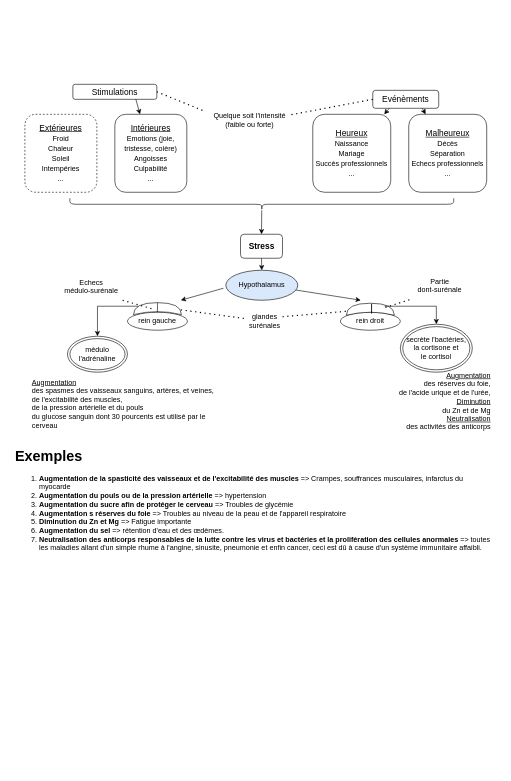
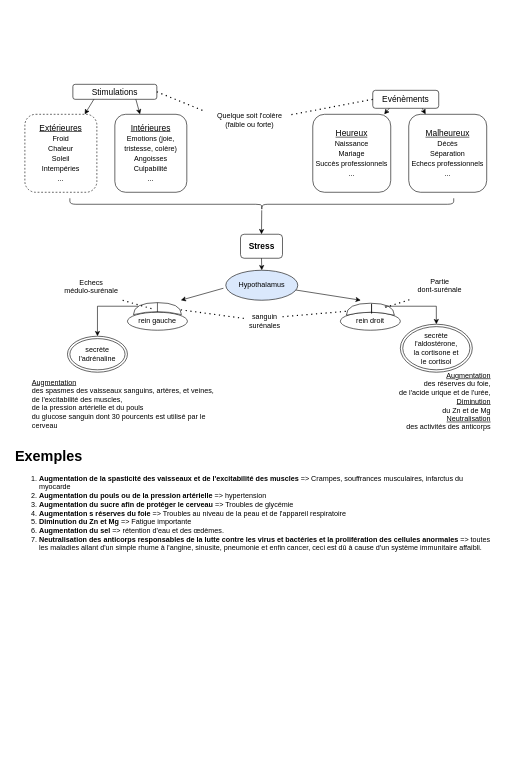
none -> (91, 105)
(250, 111) -> (250, 111)
(265, 321) -> (265, 321)
(437, 348) -> (437, 348)
(98, 354) -> (98, 354)
